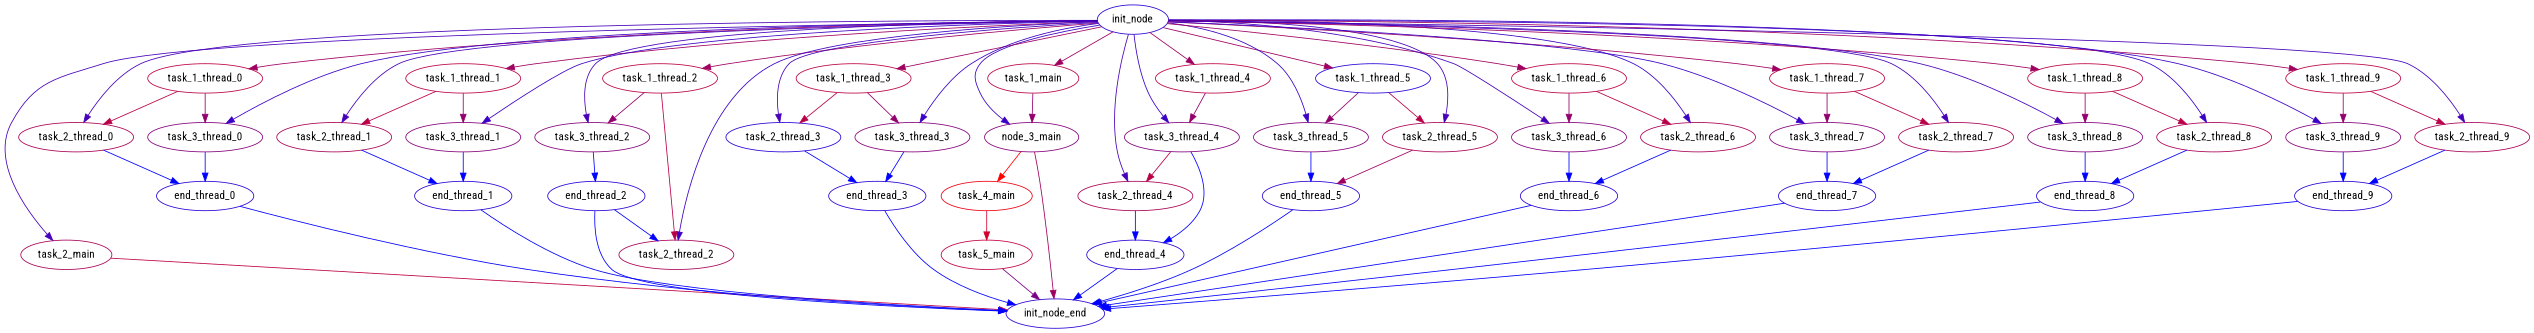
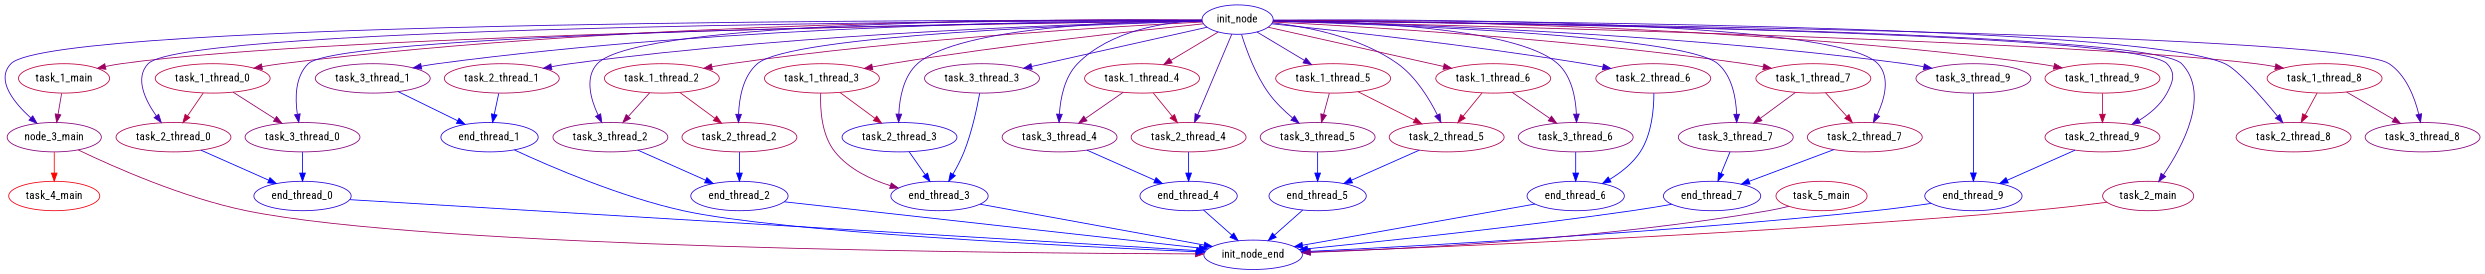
(1236, 45) -> (1281, 46)
(463, 78) -> none
(1373, 78) -> (1333, 78)
(2343, 104) -> none
(880, 105) -> (836, 153)
(1630, 106) -> (1473, 105)
(1161, 163) -> (1163, 105)
(1379, 165) -> (1385, 165)
(2085, 196) -> none
(987, 221) -> none
(633, 223) -> (739, 163)
